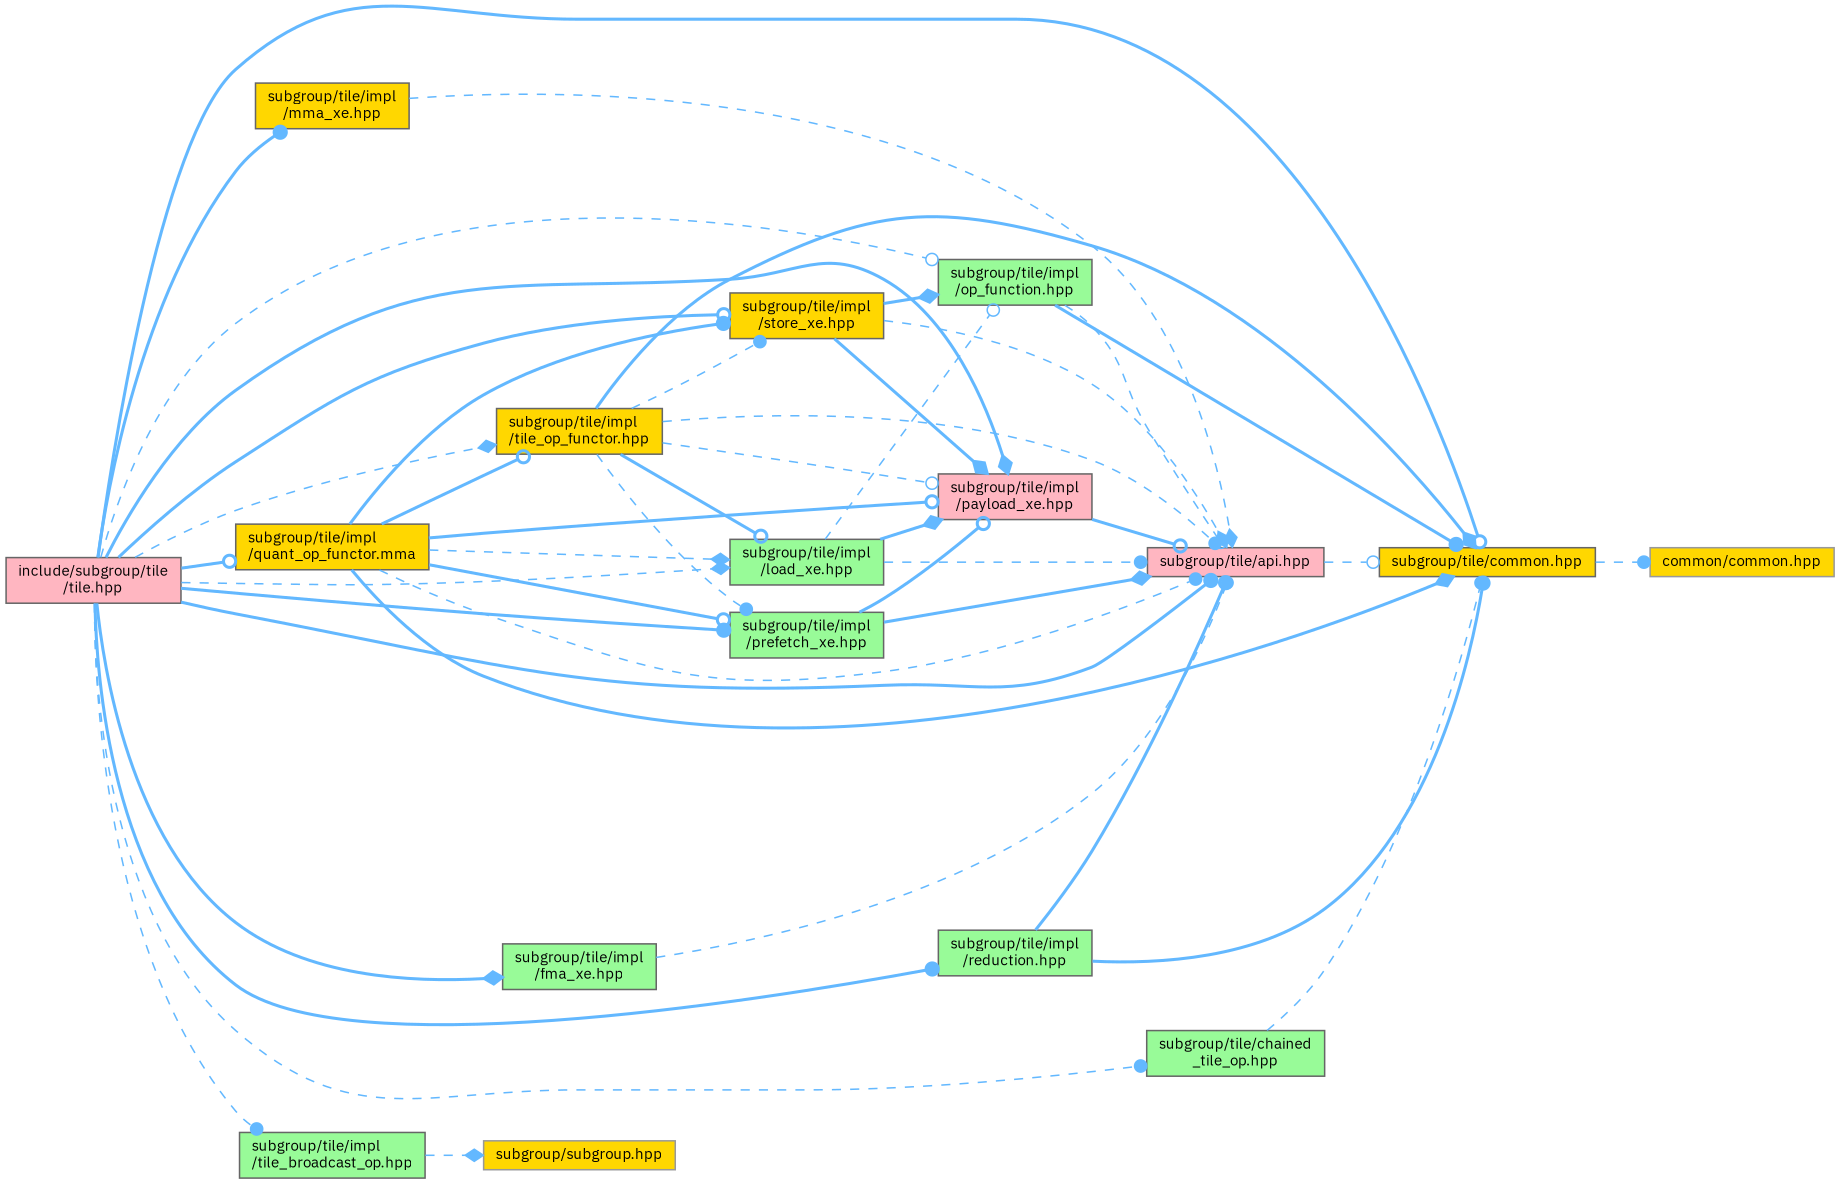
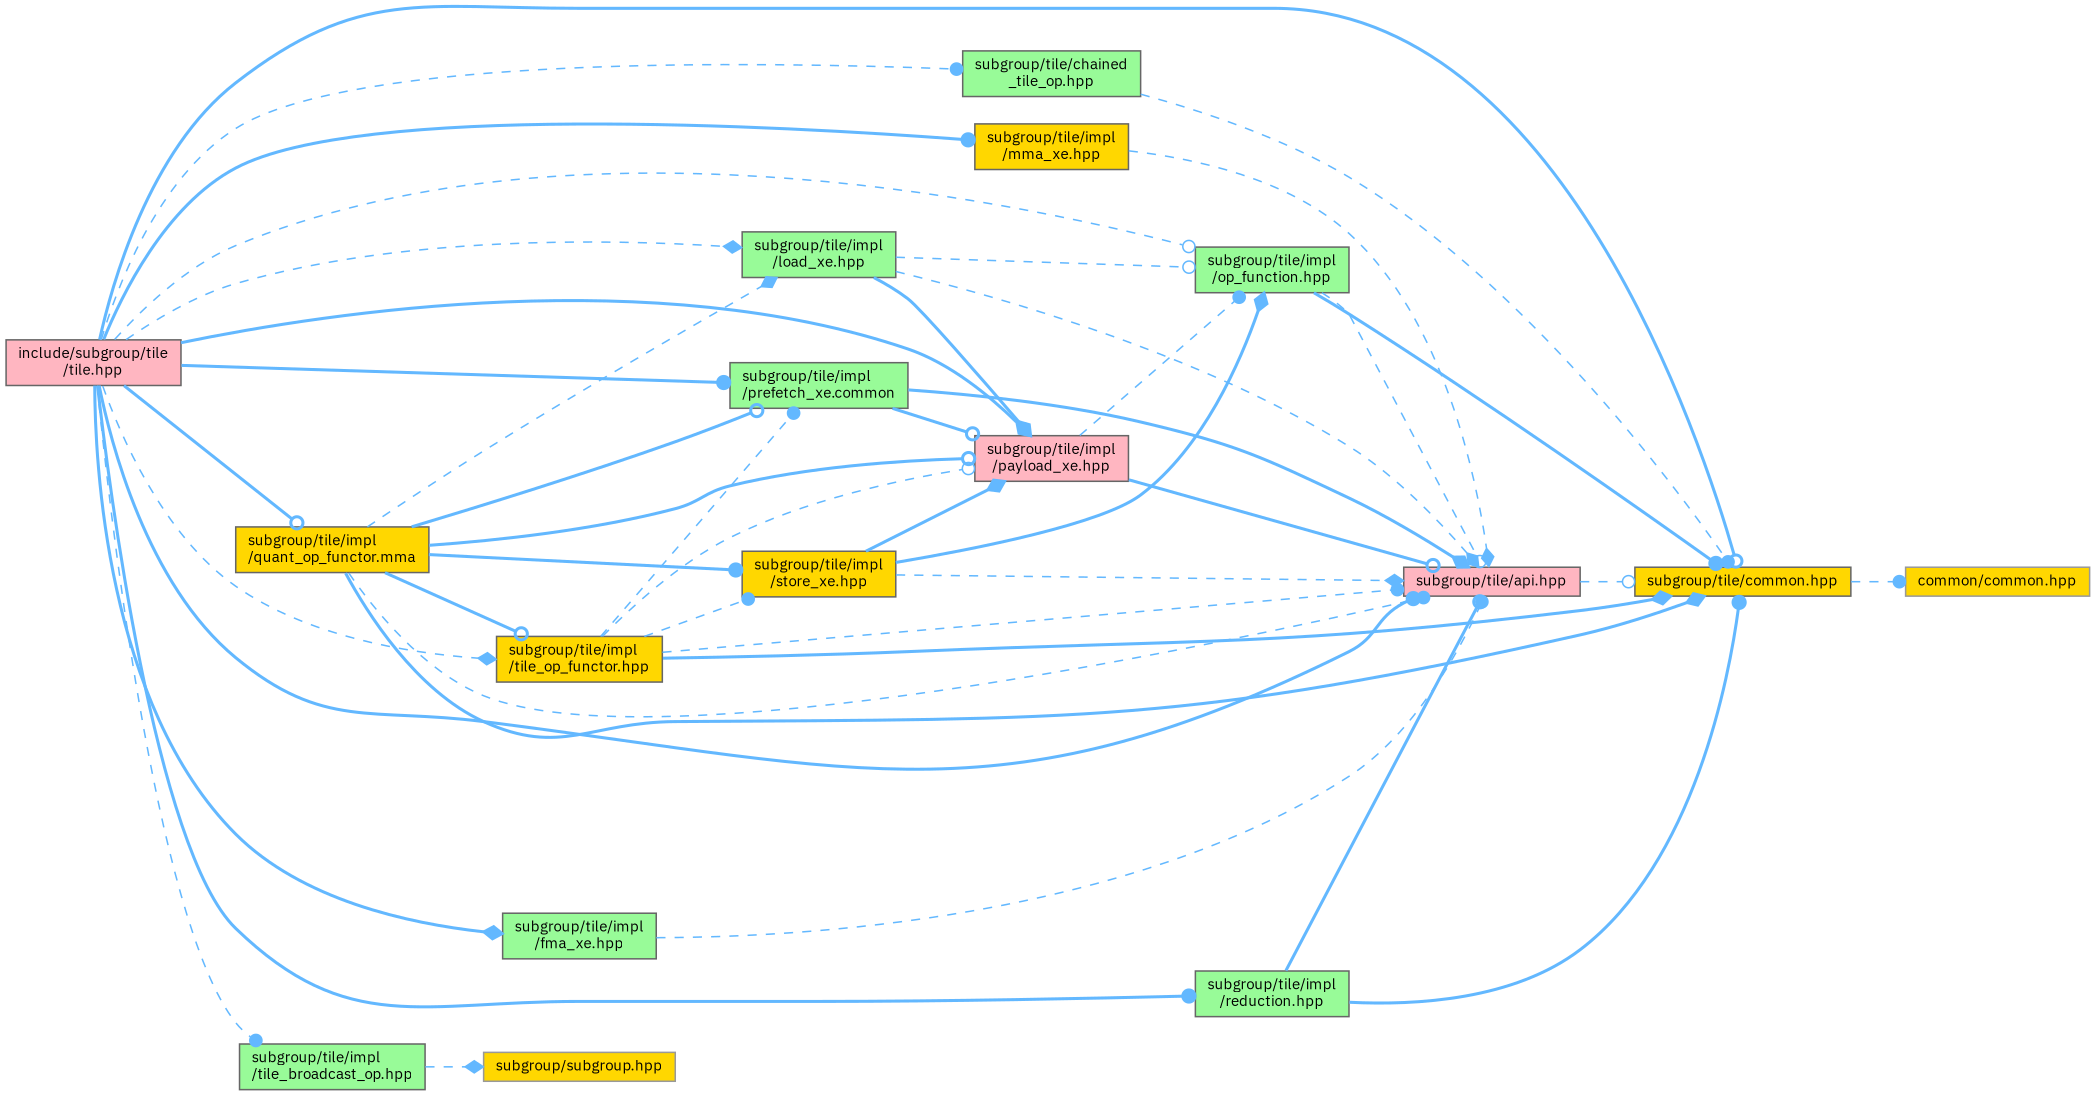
none -> (1157, 368)
(392, 373) -> none
(688, 494) -> none
(1009, 562) -> (1203, 372)
(807, 635) -> (819, 385)
